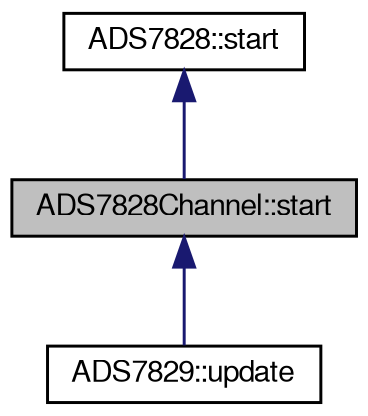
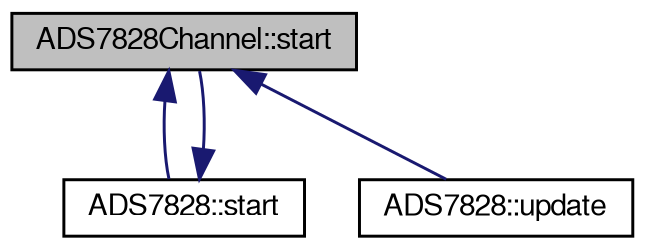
none -> (164, 140)
(184, 374) -> (496, 208)
